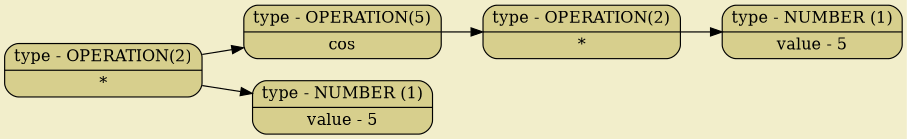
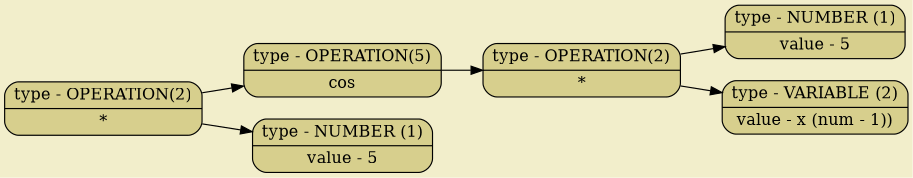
none -> (815, 107)
